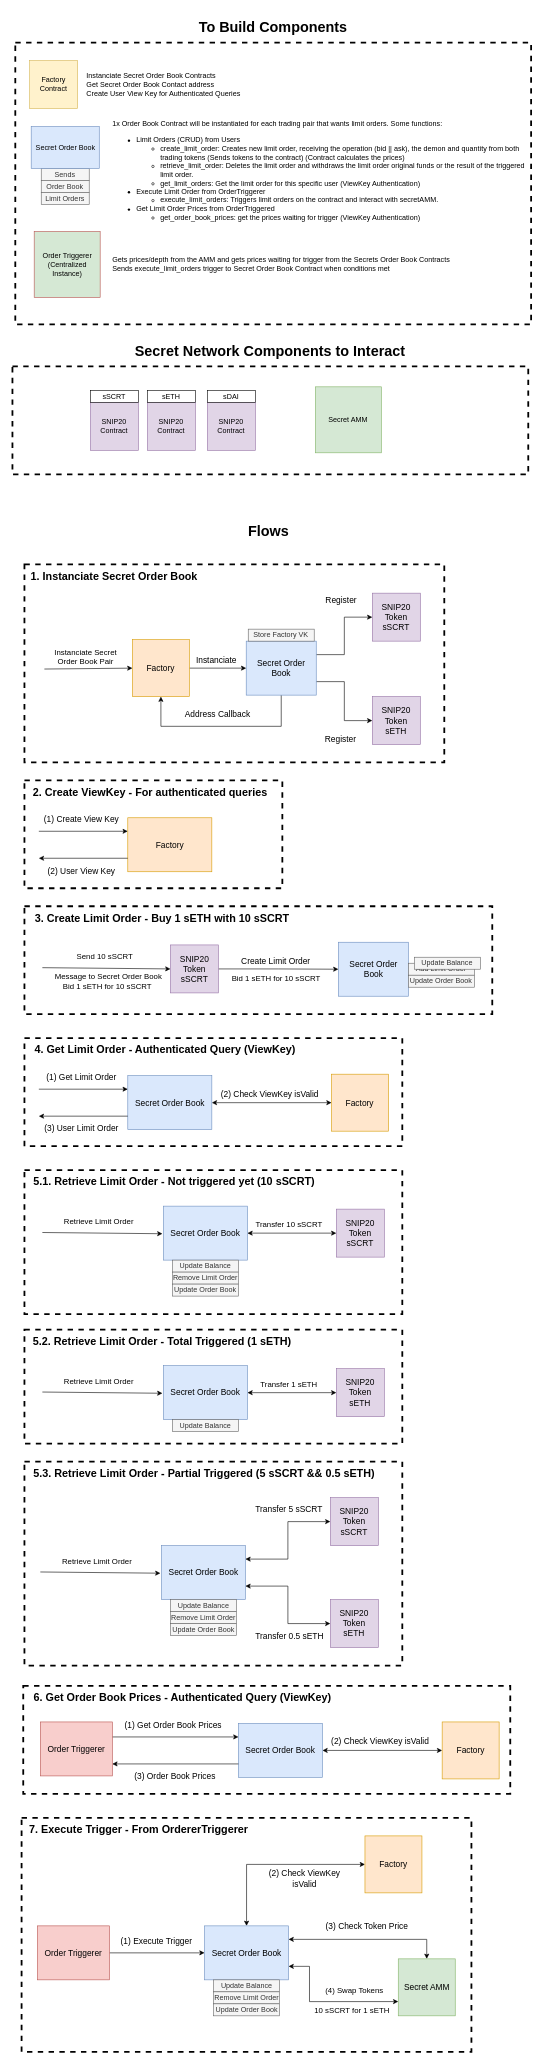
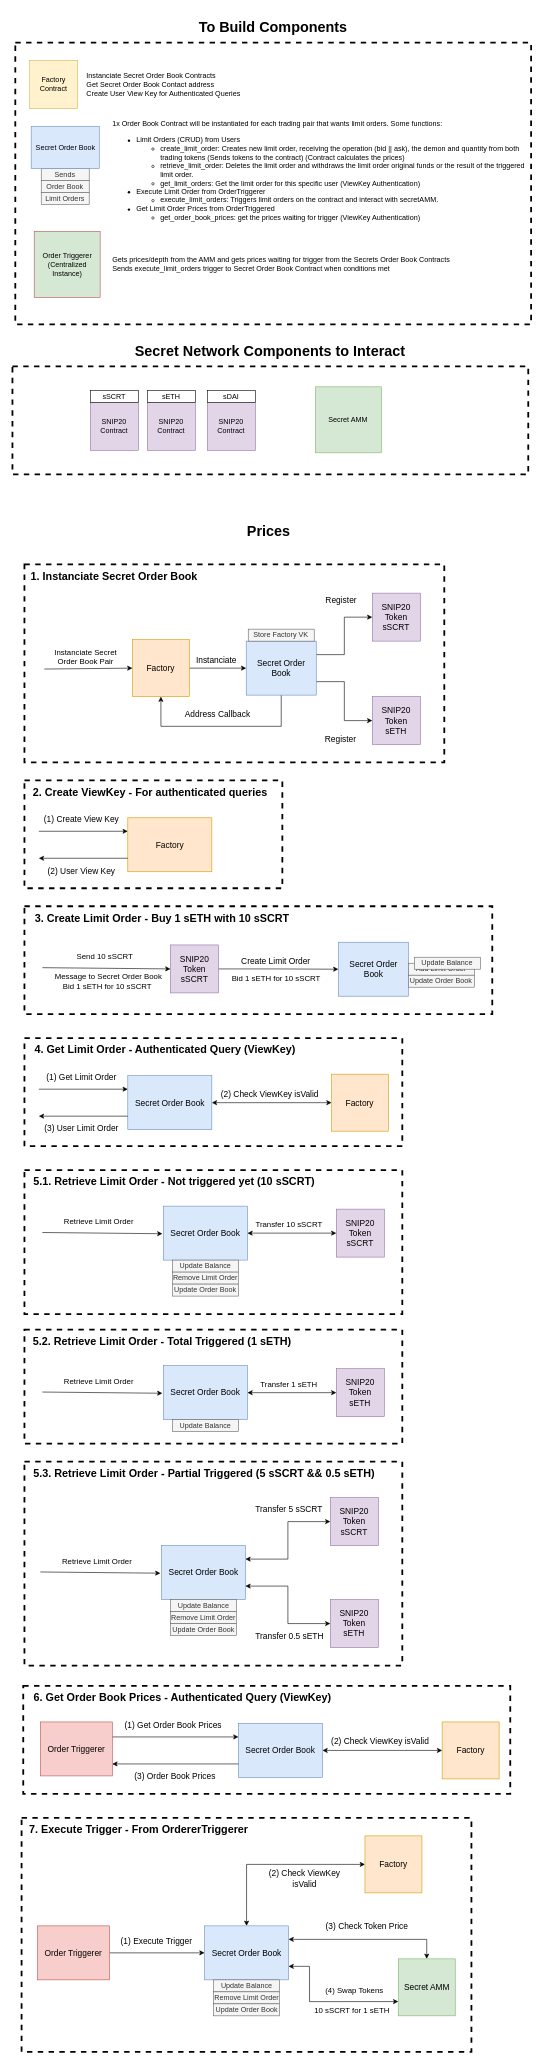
(269, 531) -> (269, 531)
